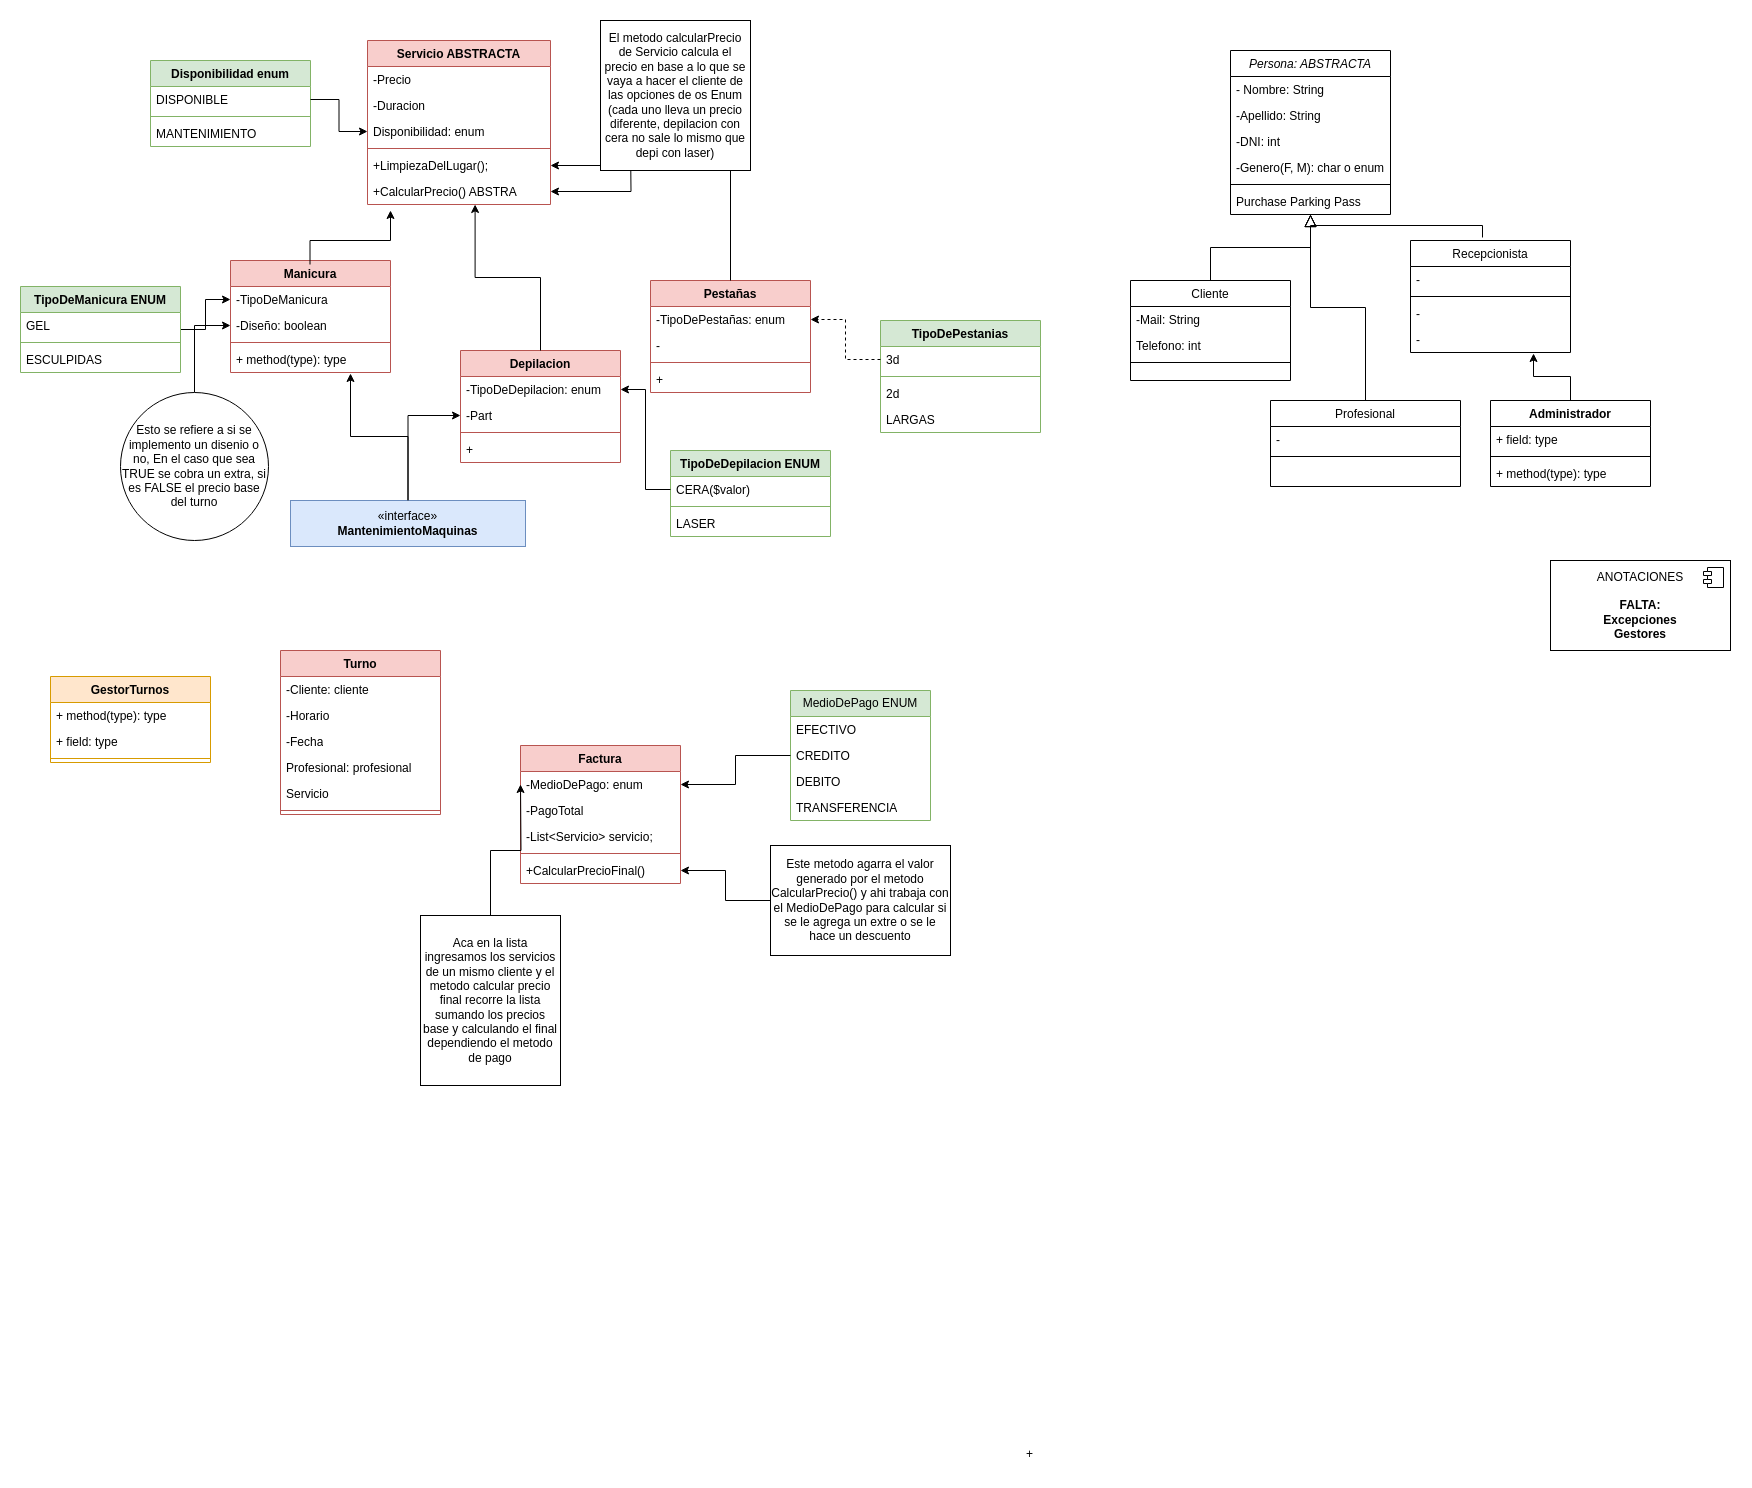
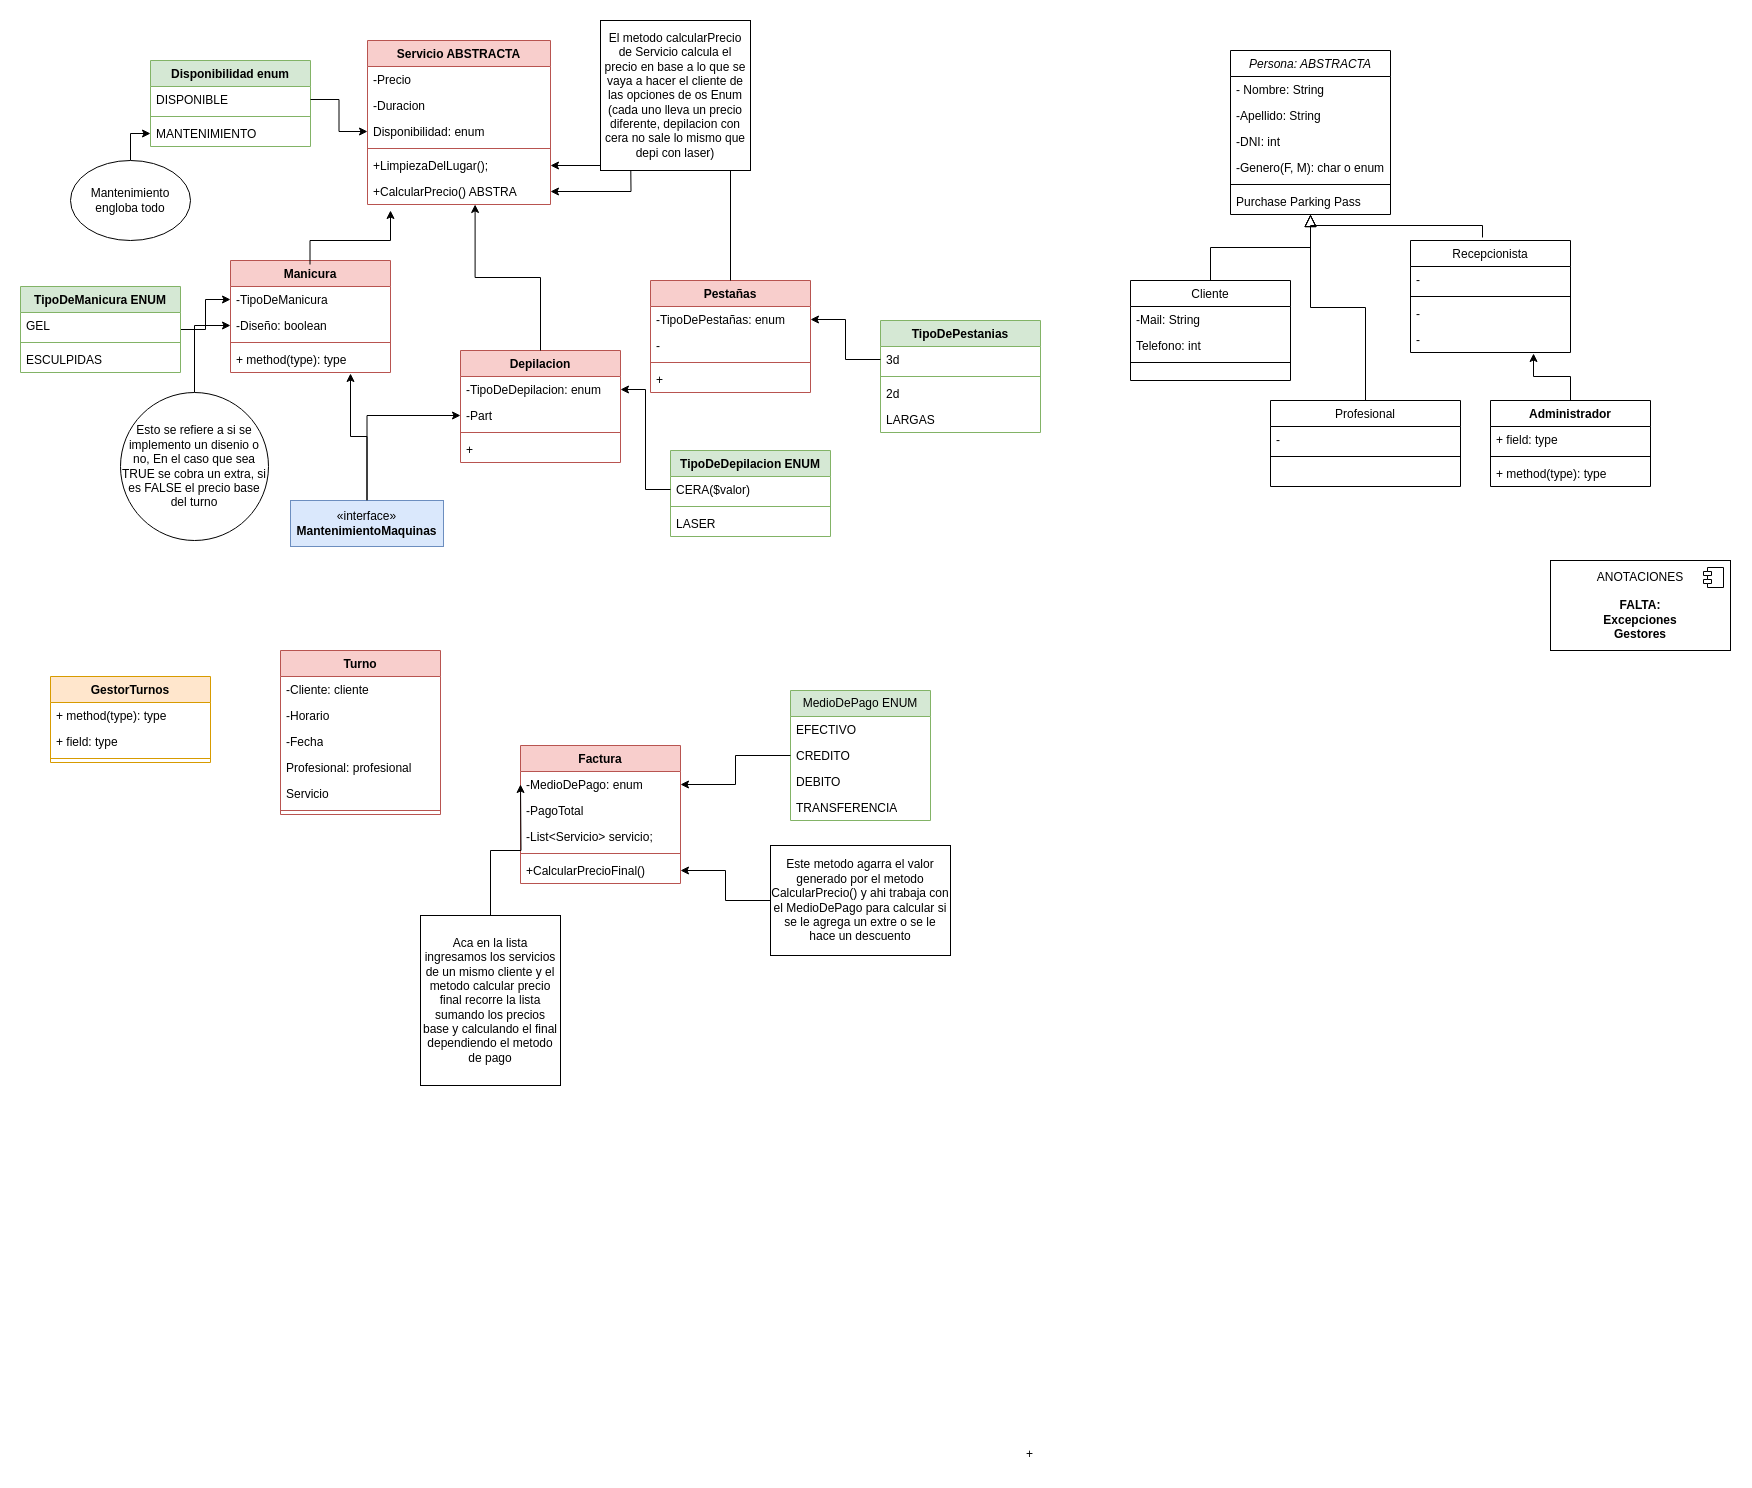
none -> (131, 141)
none -> (131, 201)
(846, 343) -> (846, 343)
(408, 524) -> (367, 524)
